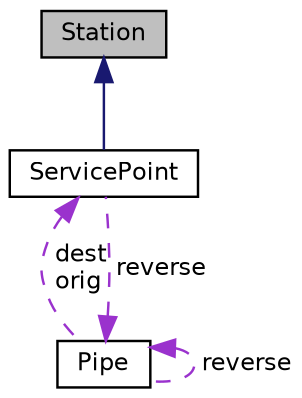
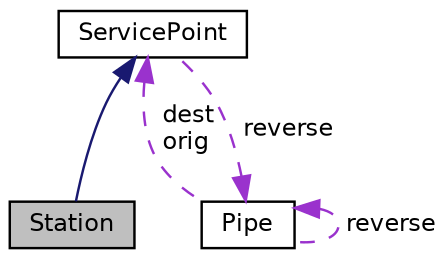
(104, 116) -> (93, 138)
